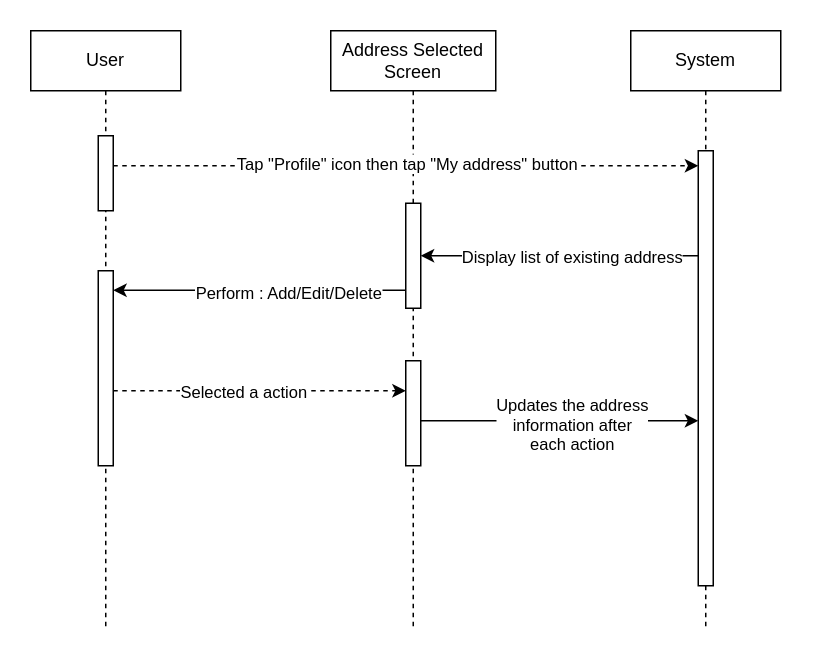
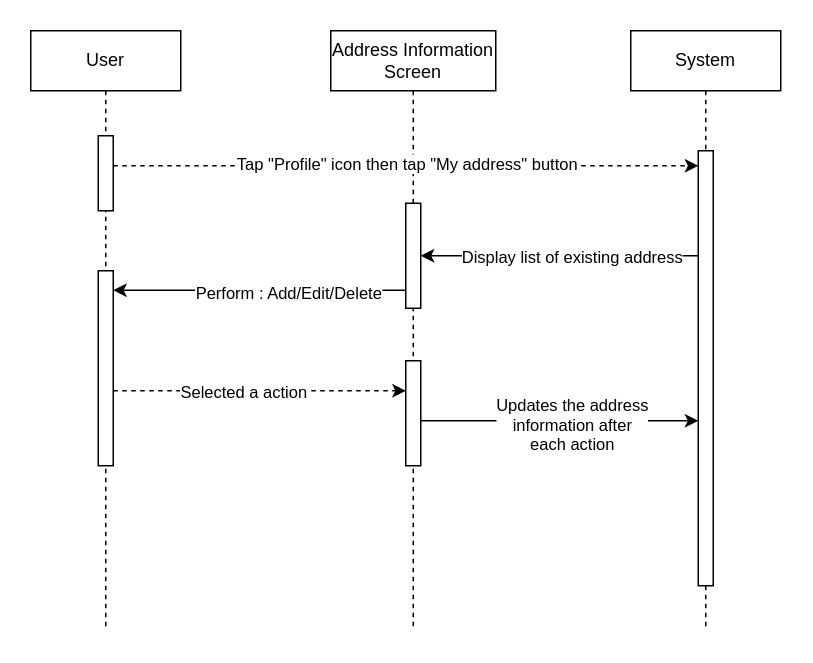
(413, 61) -> (413, 61)
